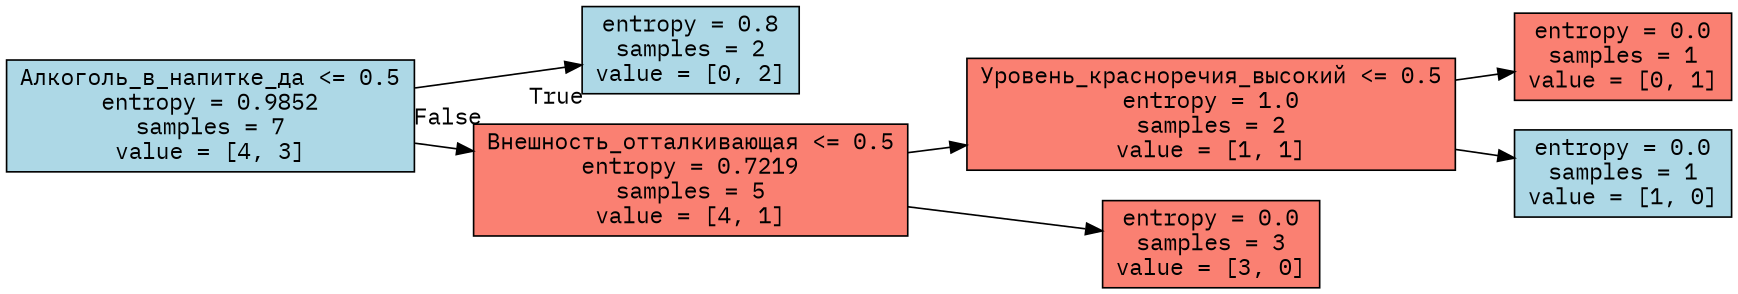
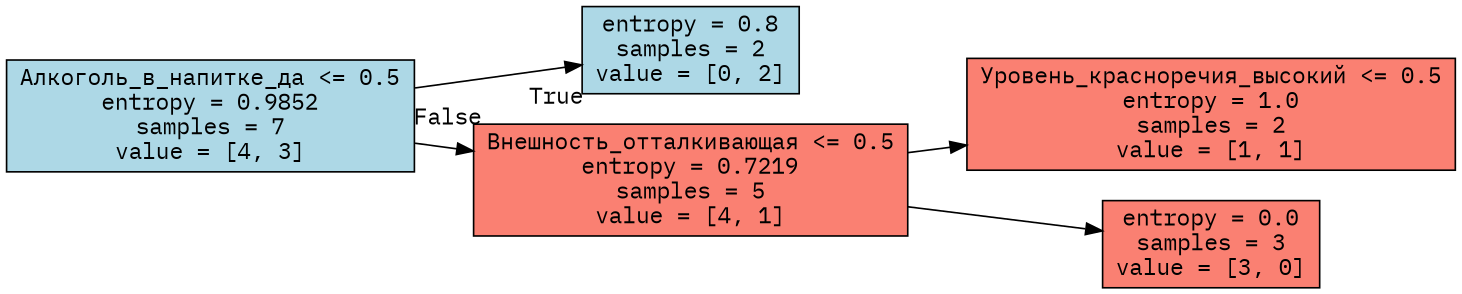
(1623, 57) -> none
(1623, 173) -> none
